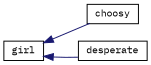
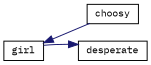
(66, 57) -> (56, 45)
